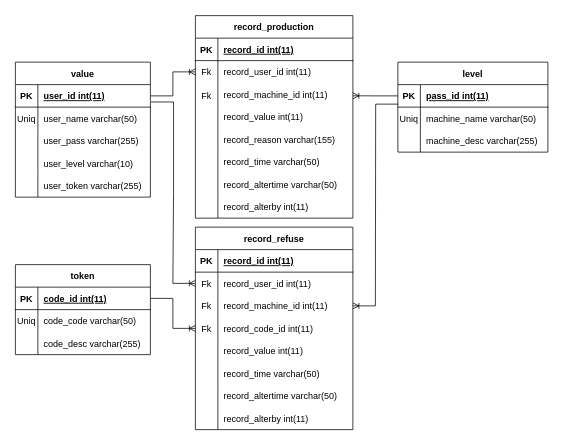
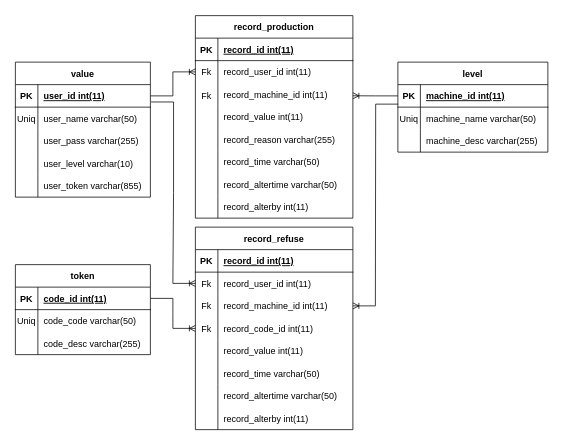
(460, 96) -> (467, 96)
(288, 140) -> (288, 140)
(101, 186) -> (101, 186)
